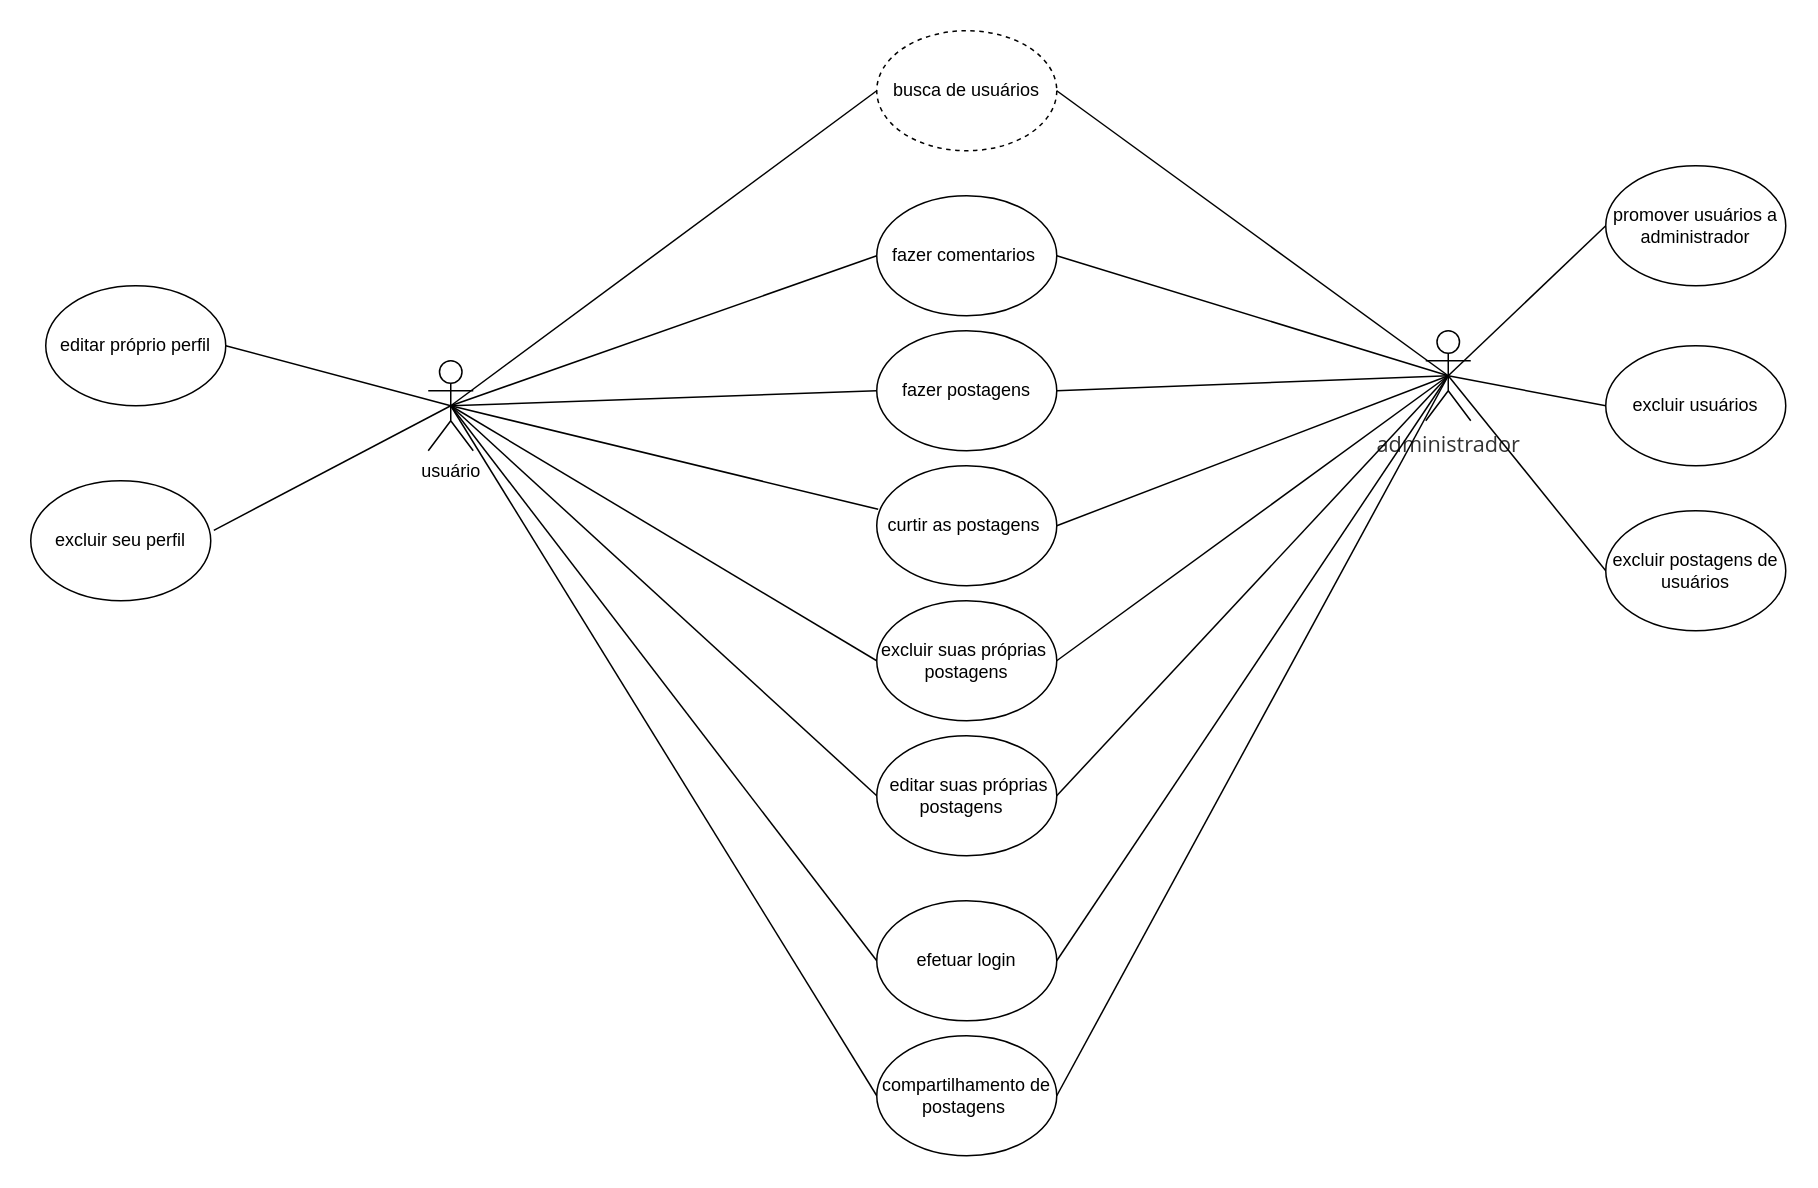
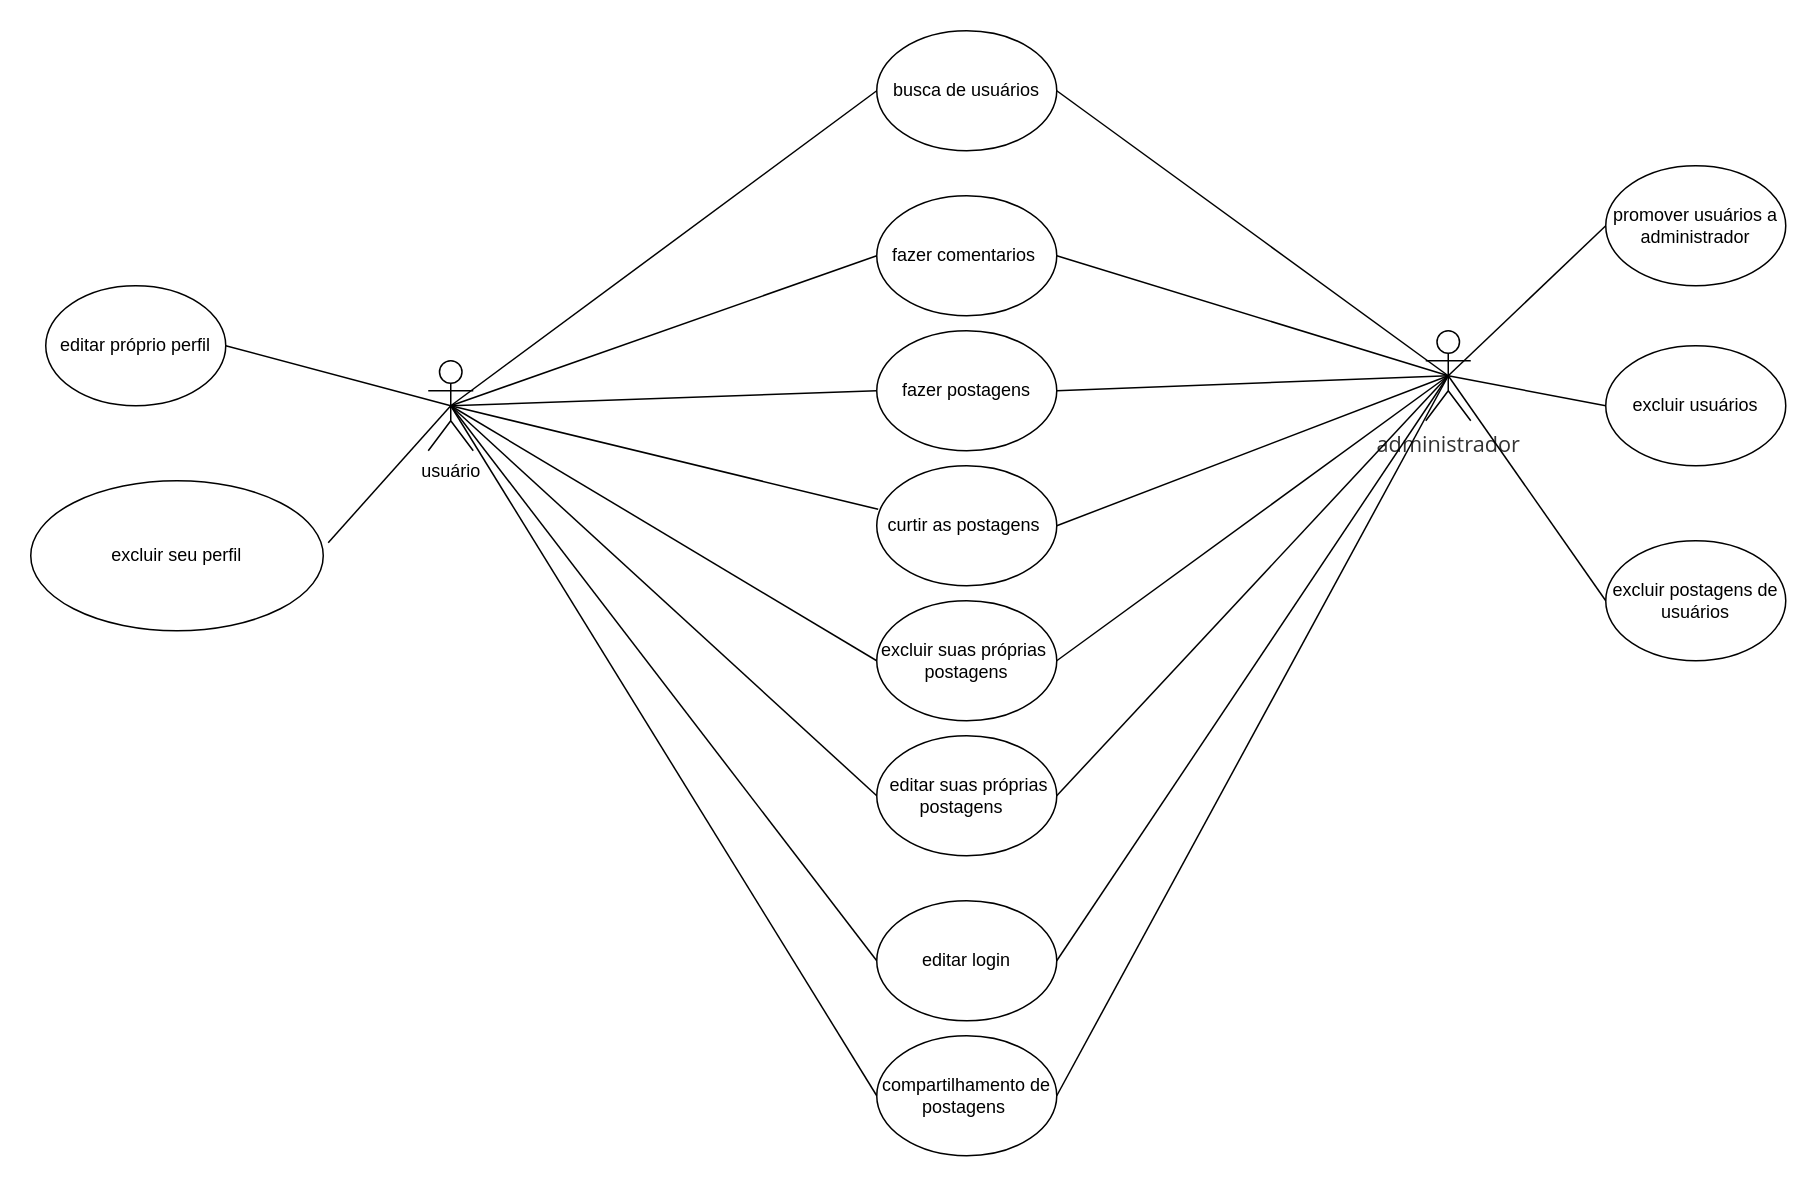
(967, 91) -> (967, 91)
(121, 541) -> (177, 556)
(1696, 571) -> (1696, 601)
(967, 961) -> (967, 961)
